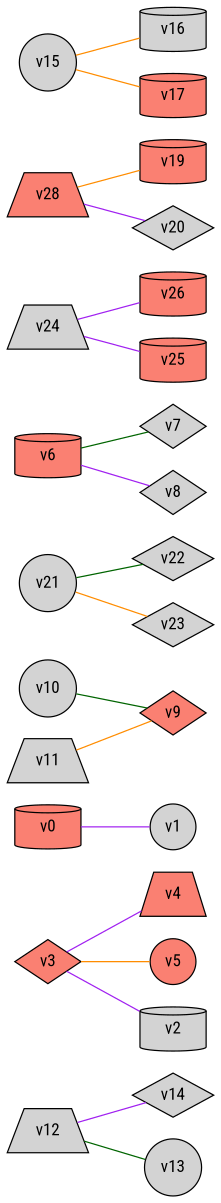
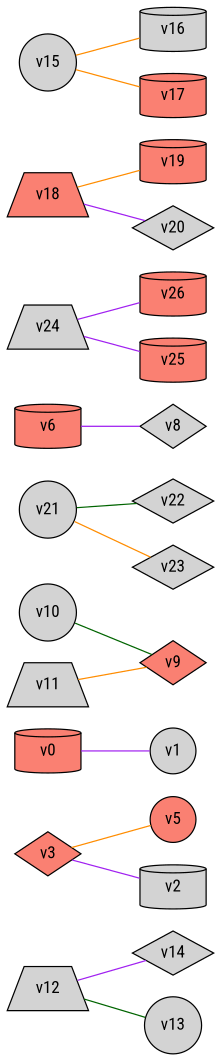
(48, 195) -> (48, 195)
(173, 426) -> none
(173, 894) -> none
